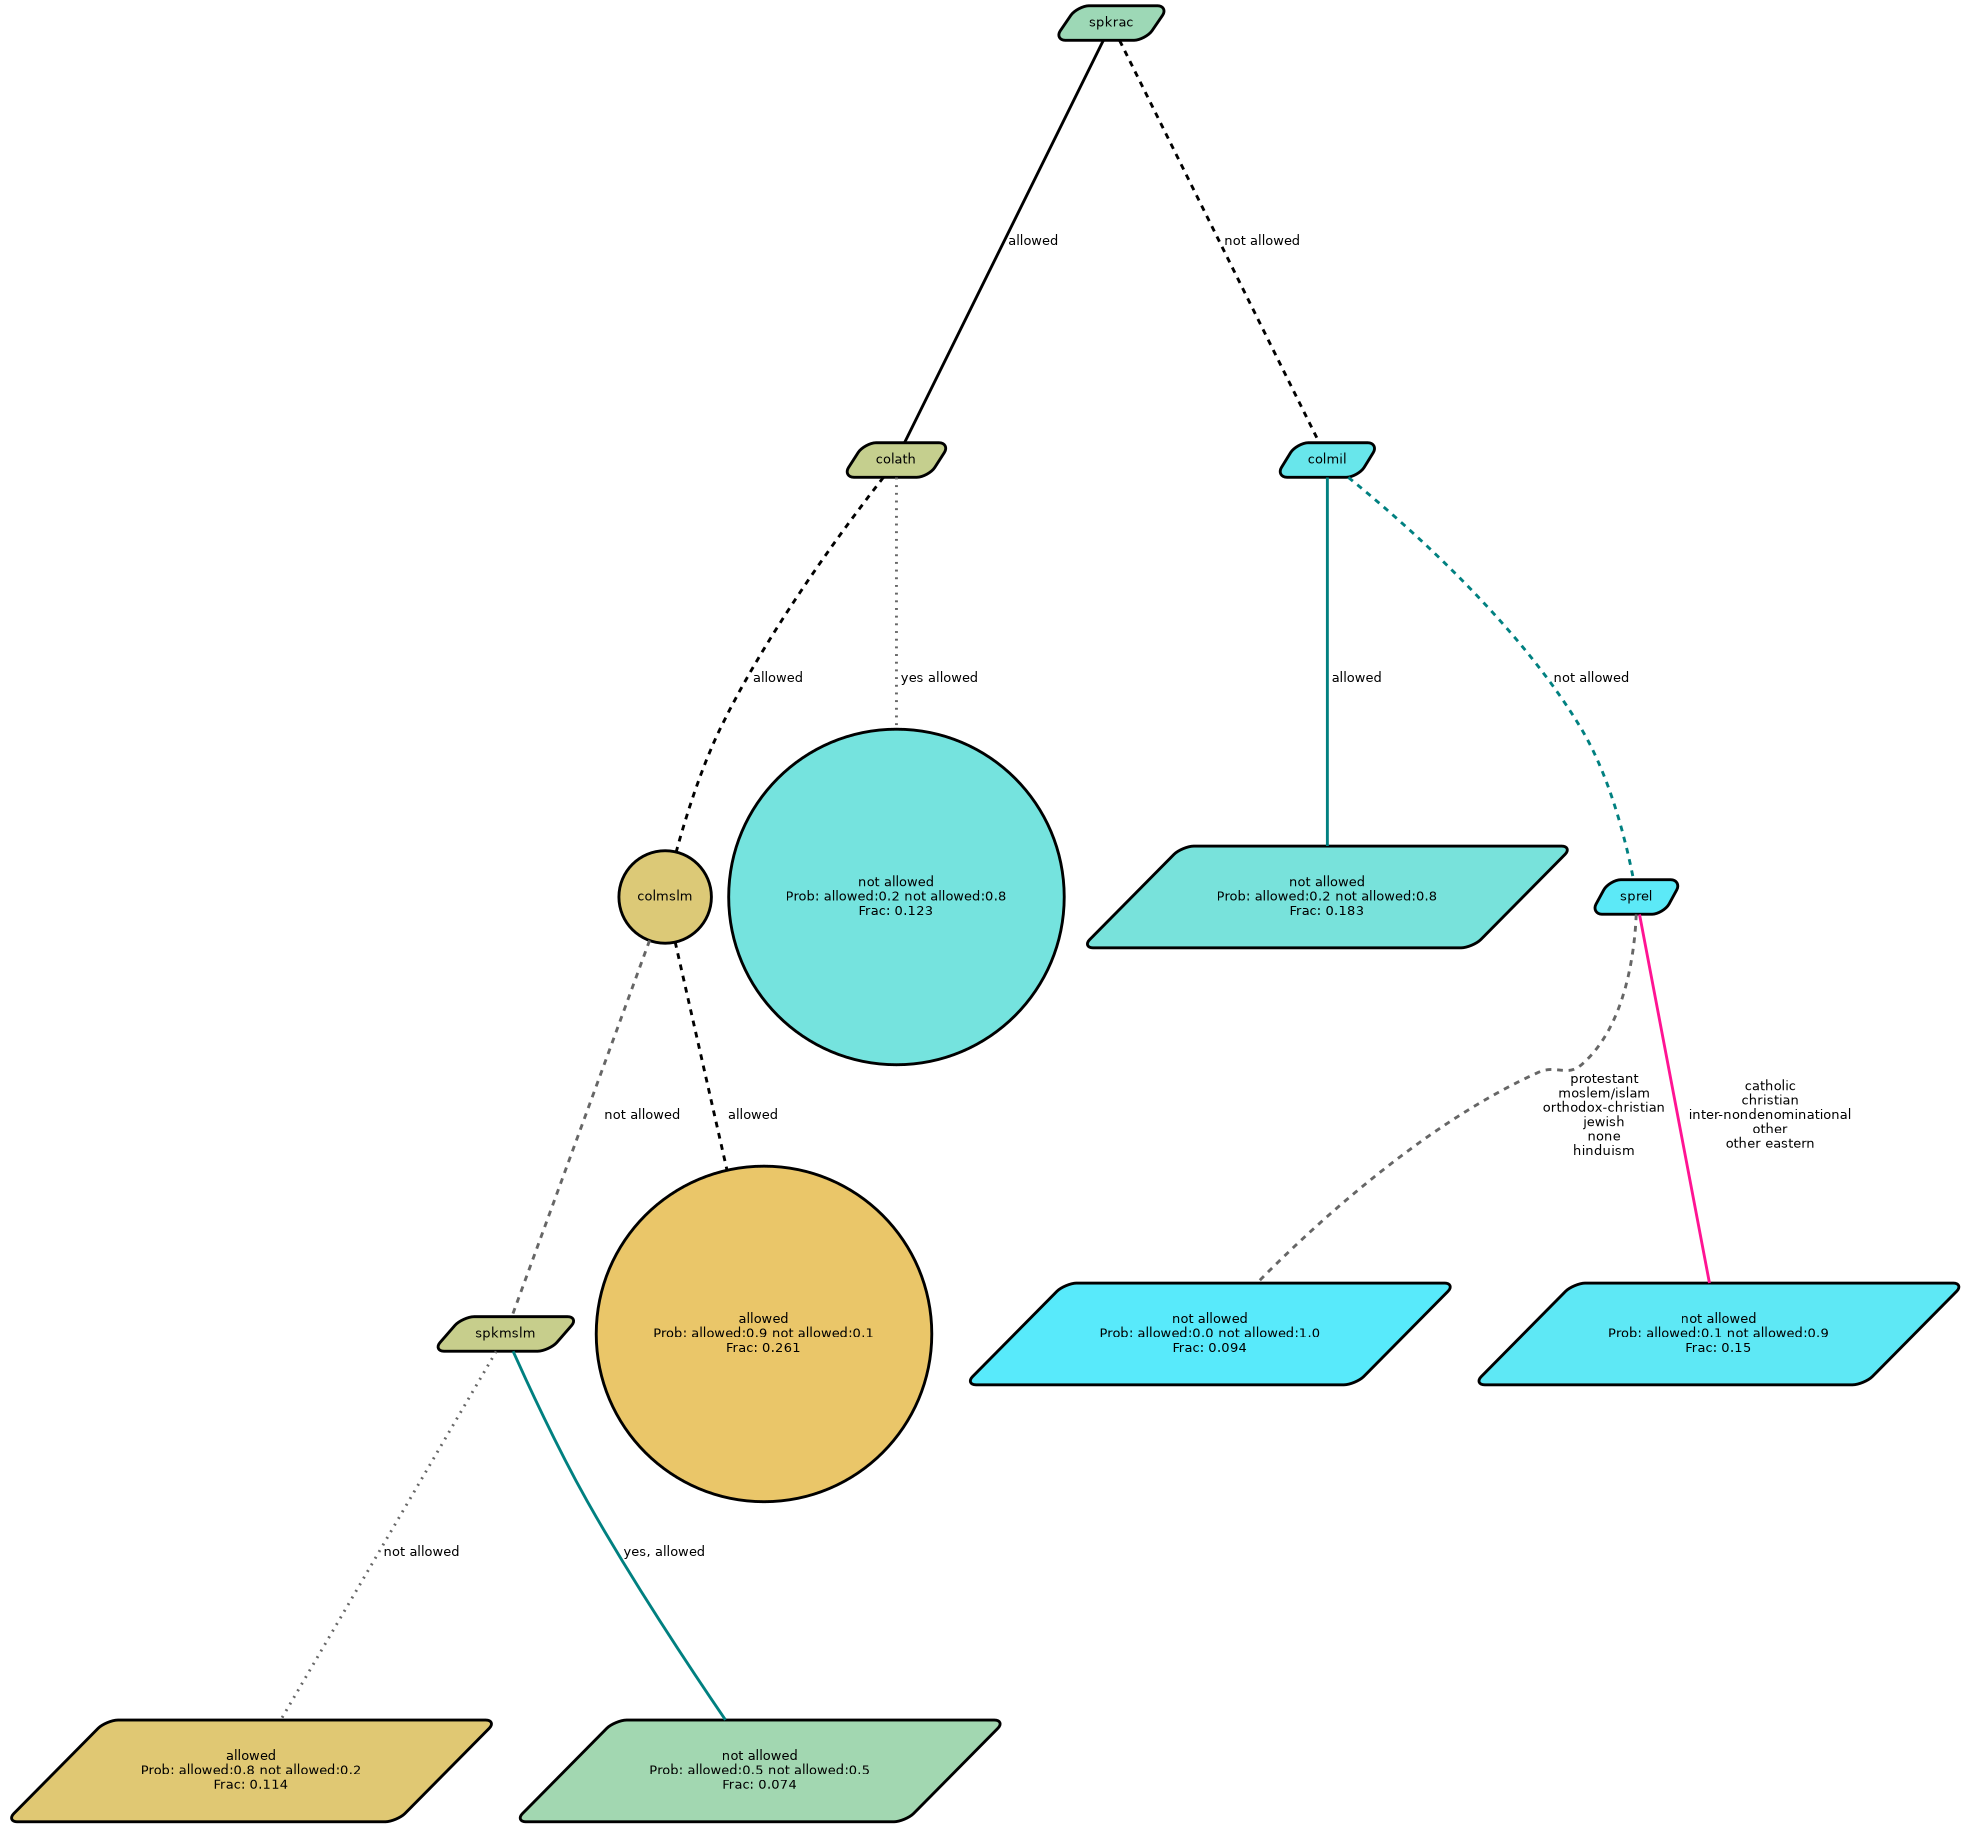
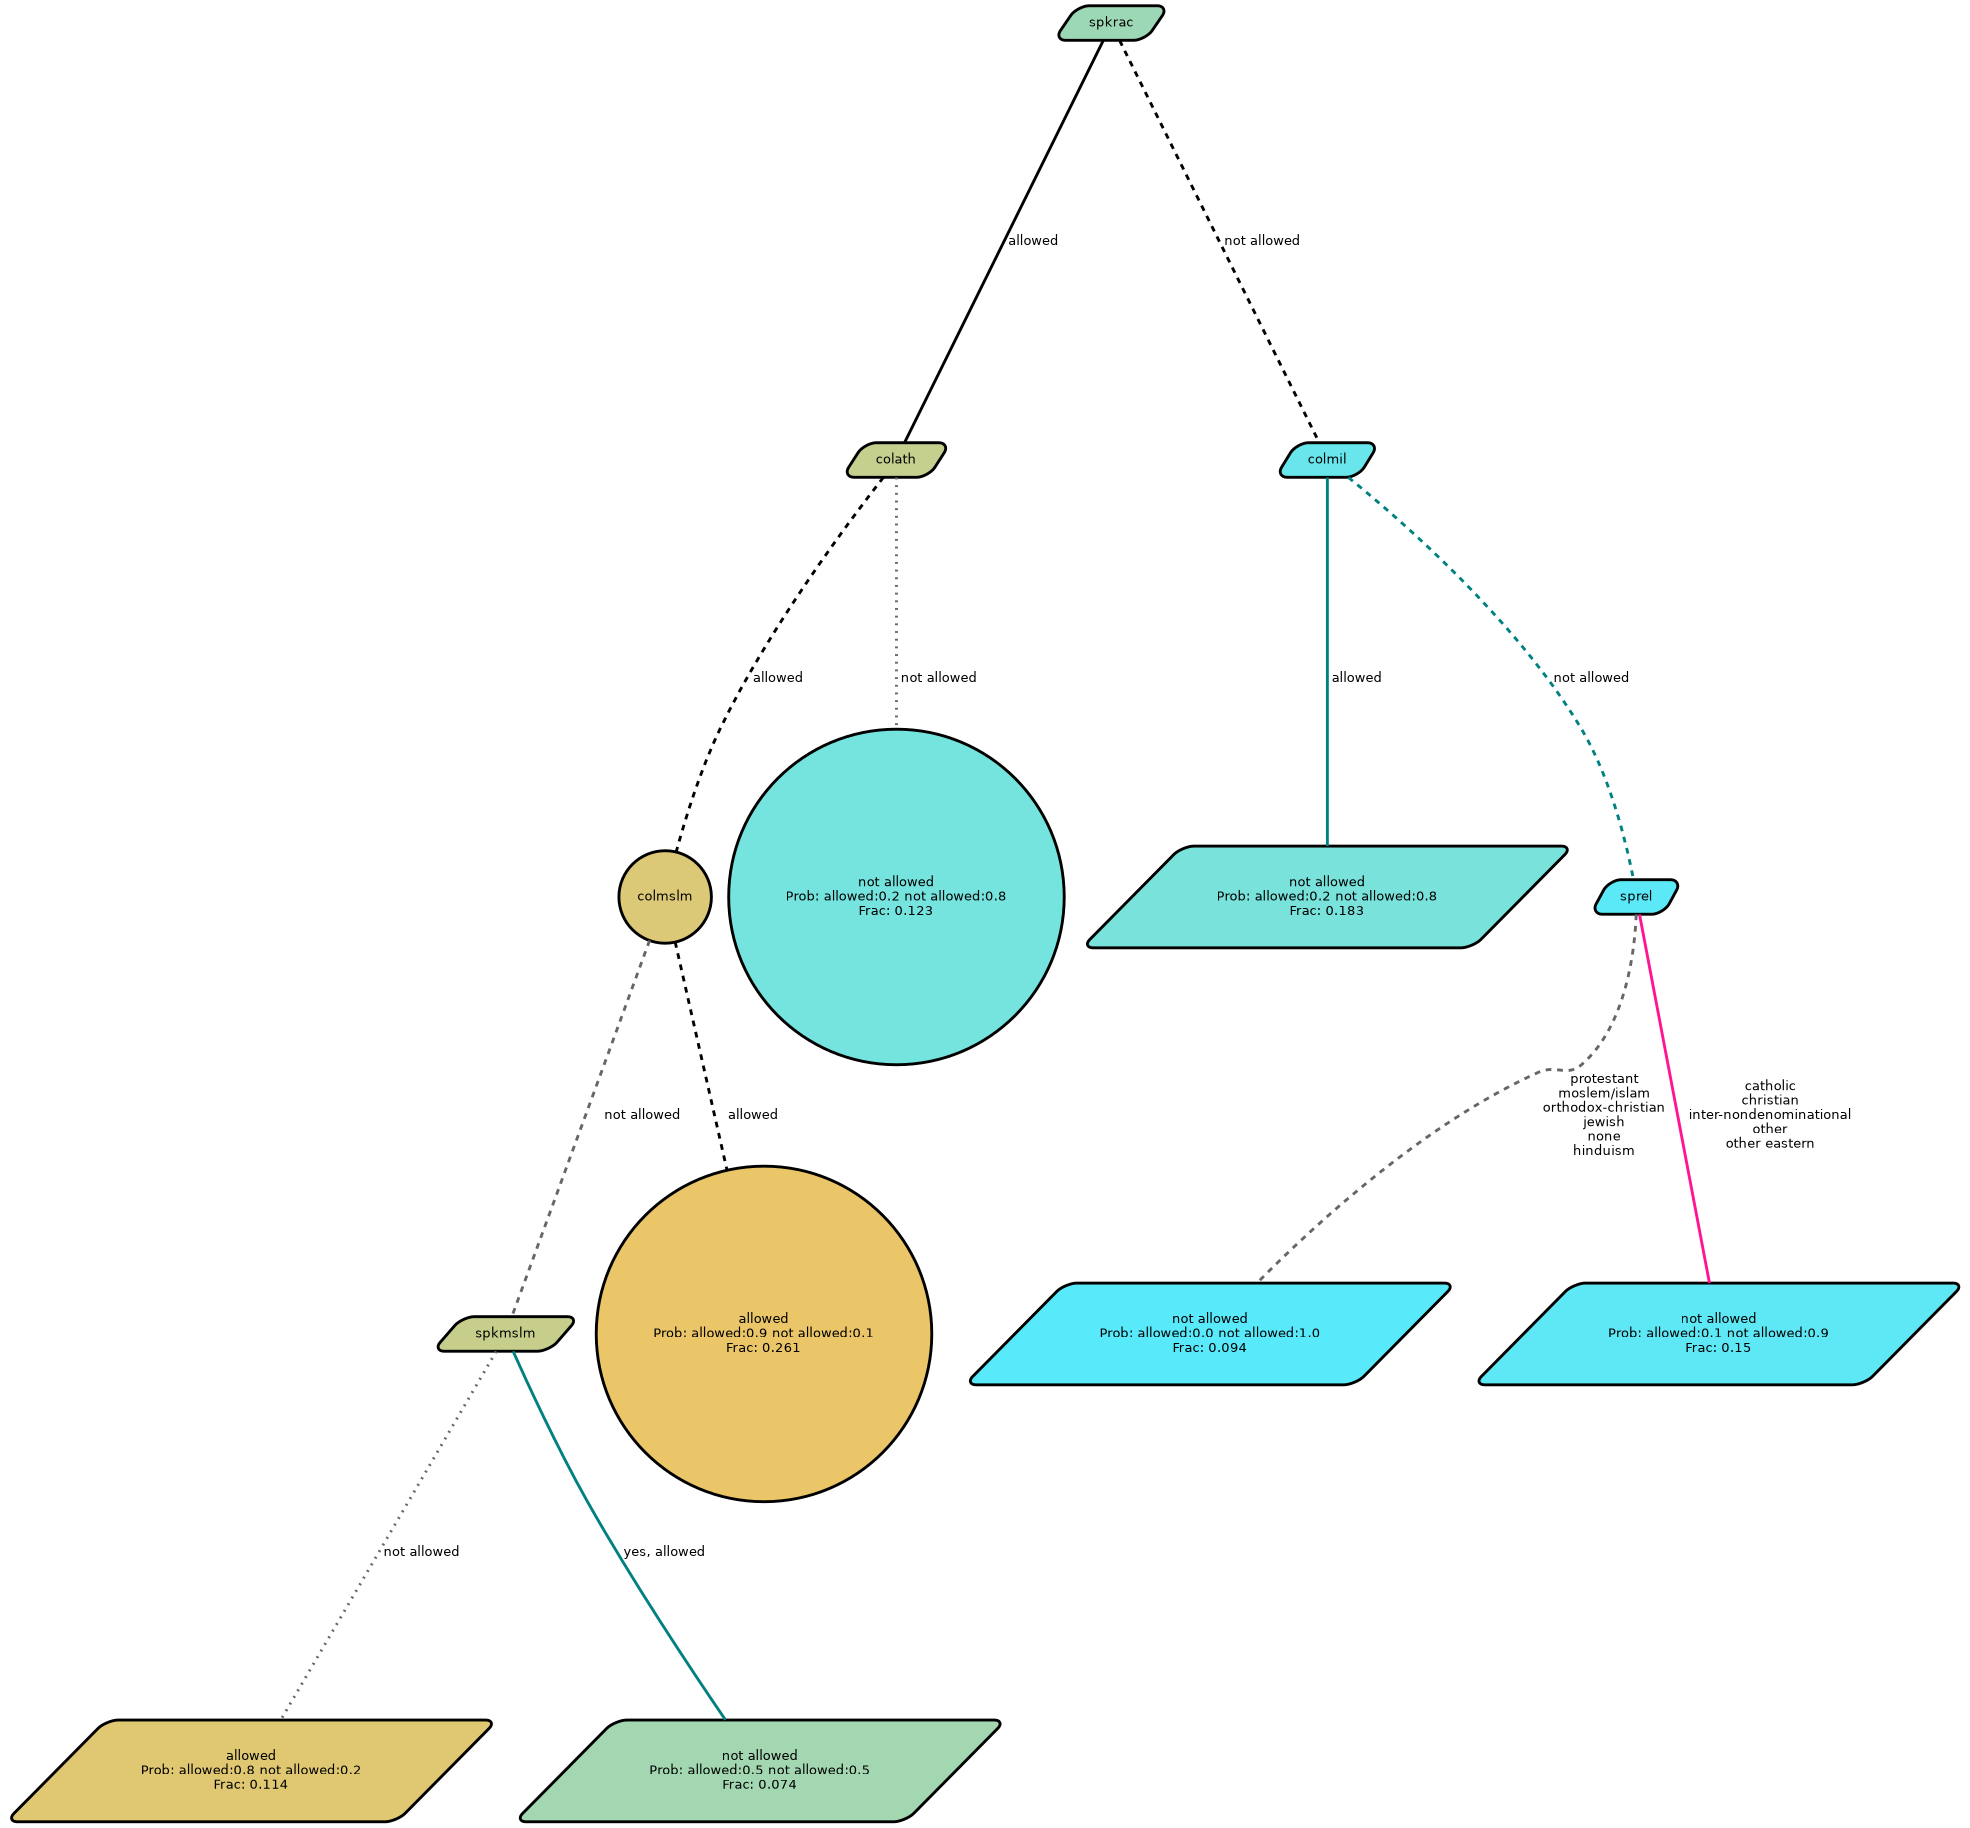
(938, 678) -> (937, 678)
